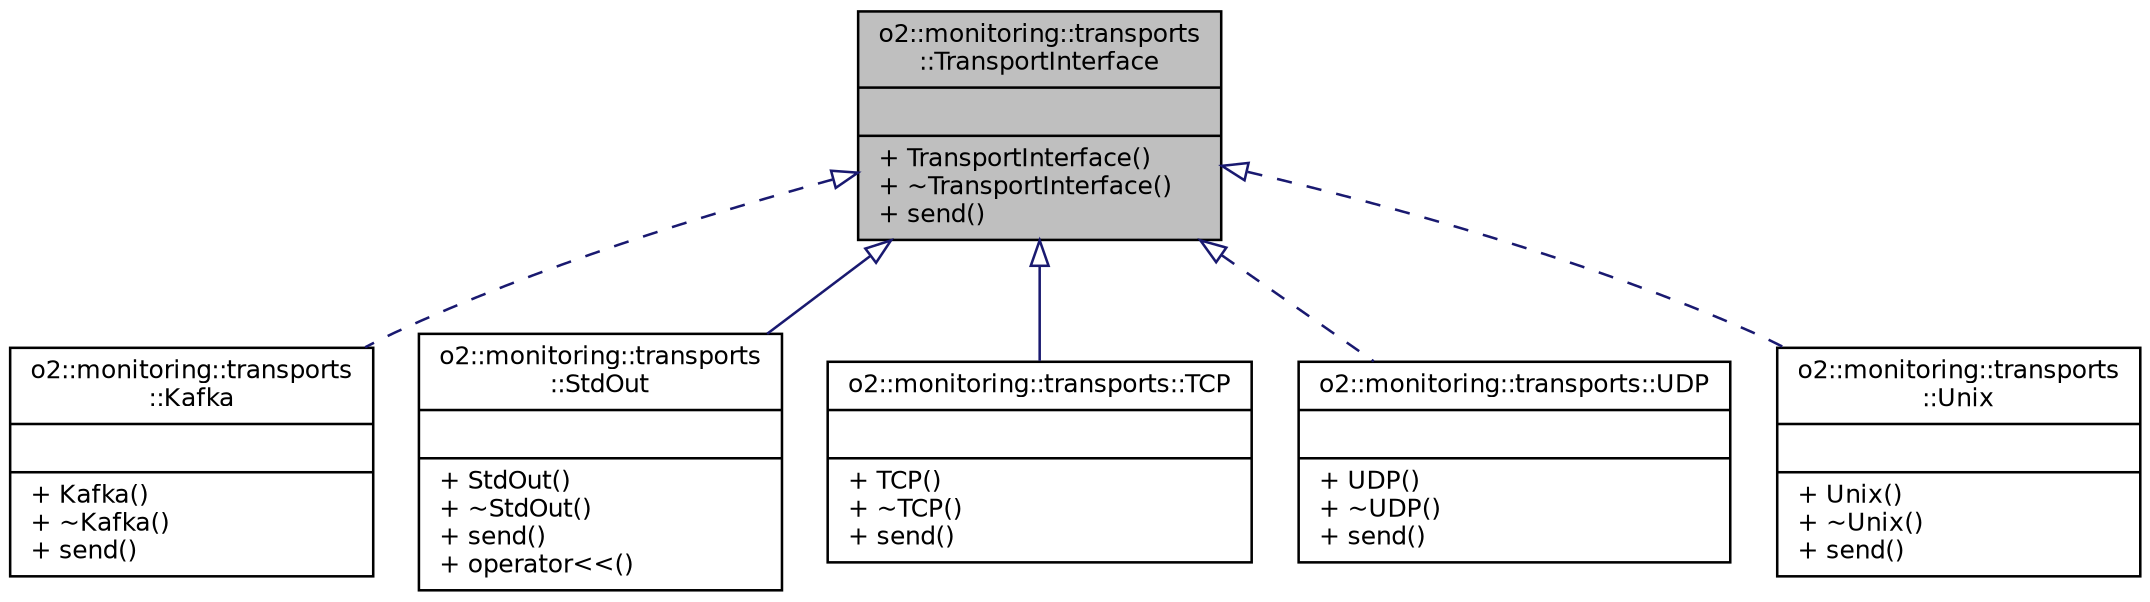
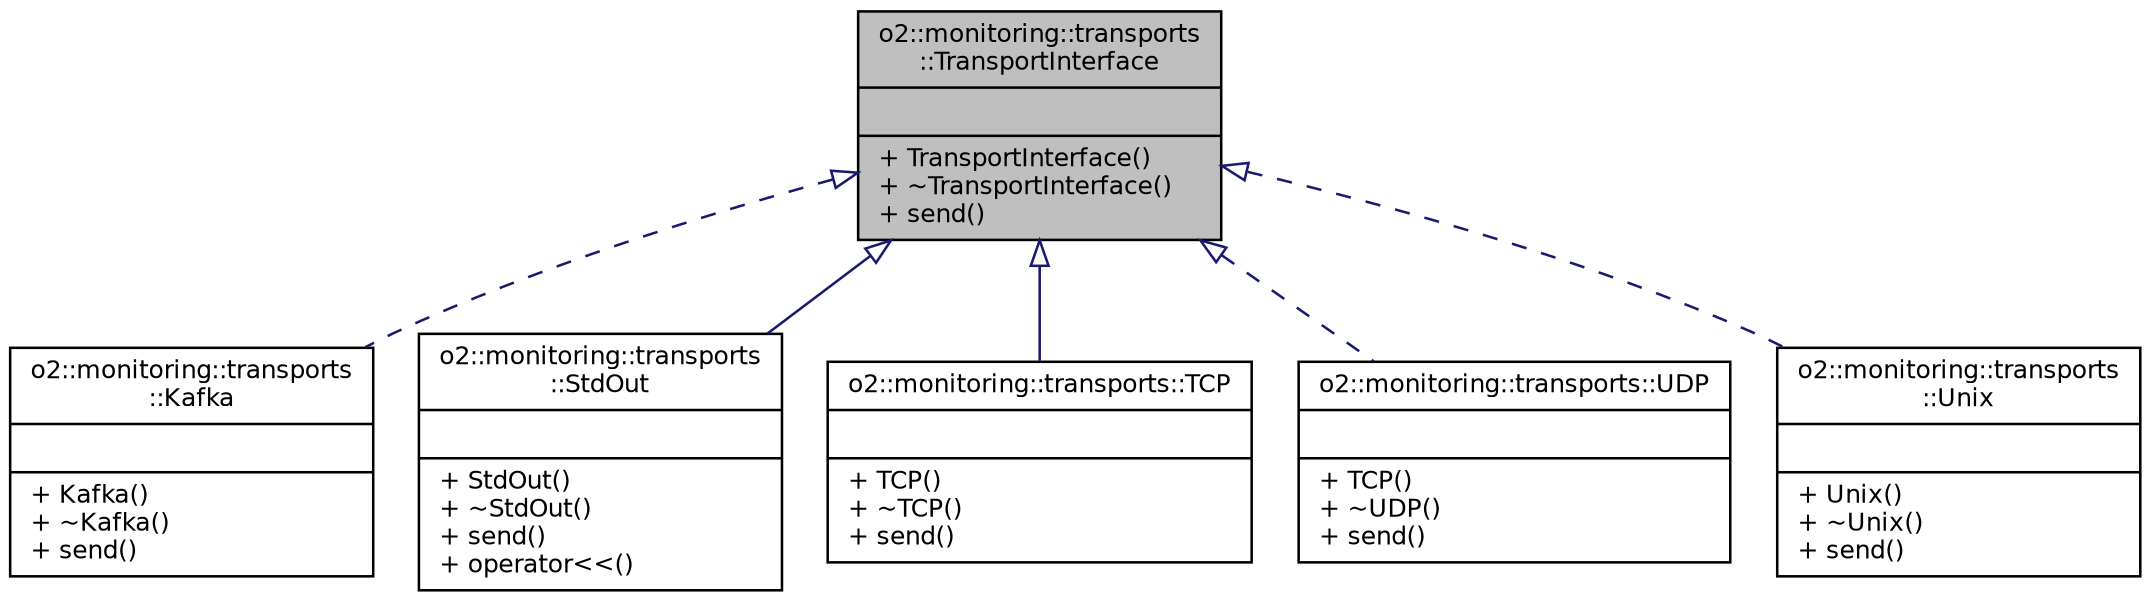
(1370, 481) -> (1366, 481)
